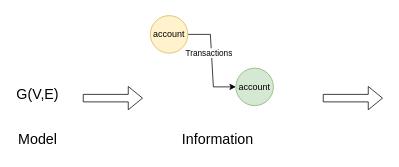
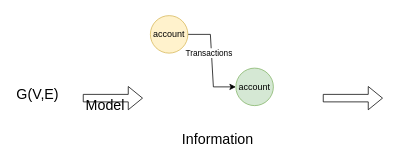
(38, 139) -> (105, 105)
